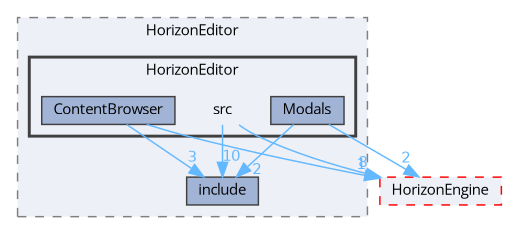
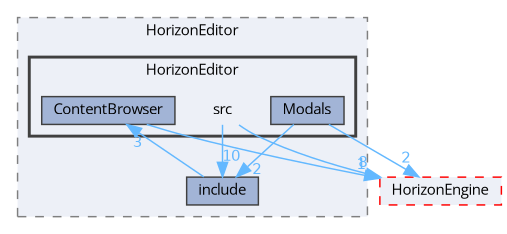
(159, 146) -> (172, 155)
